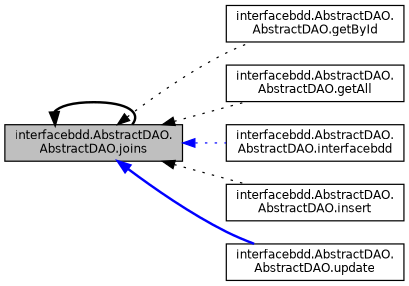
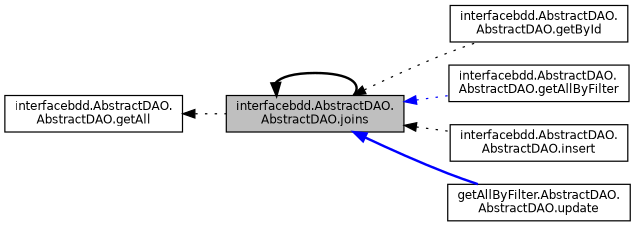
(210, 112) -> (211, 114)
(315, 143) -> (539, 83)
(315, 262) -> (539, 203)
